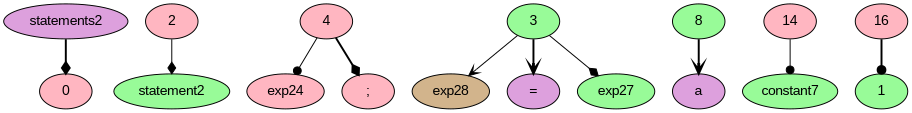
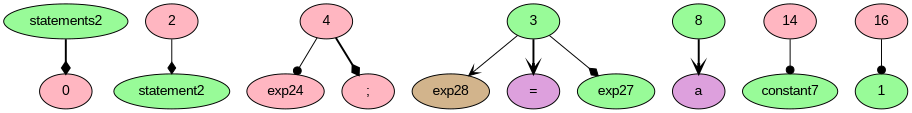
(66, 21) -> (66, 21)
(882, 53) -> (882, 53)
